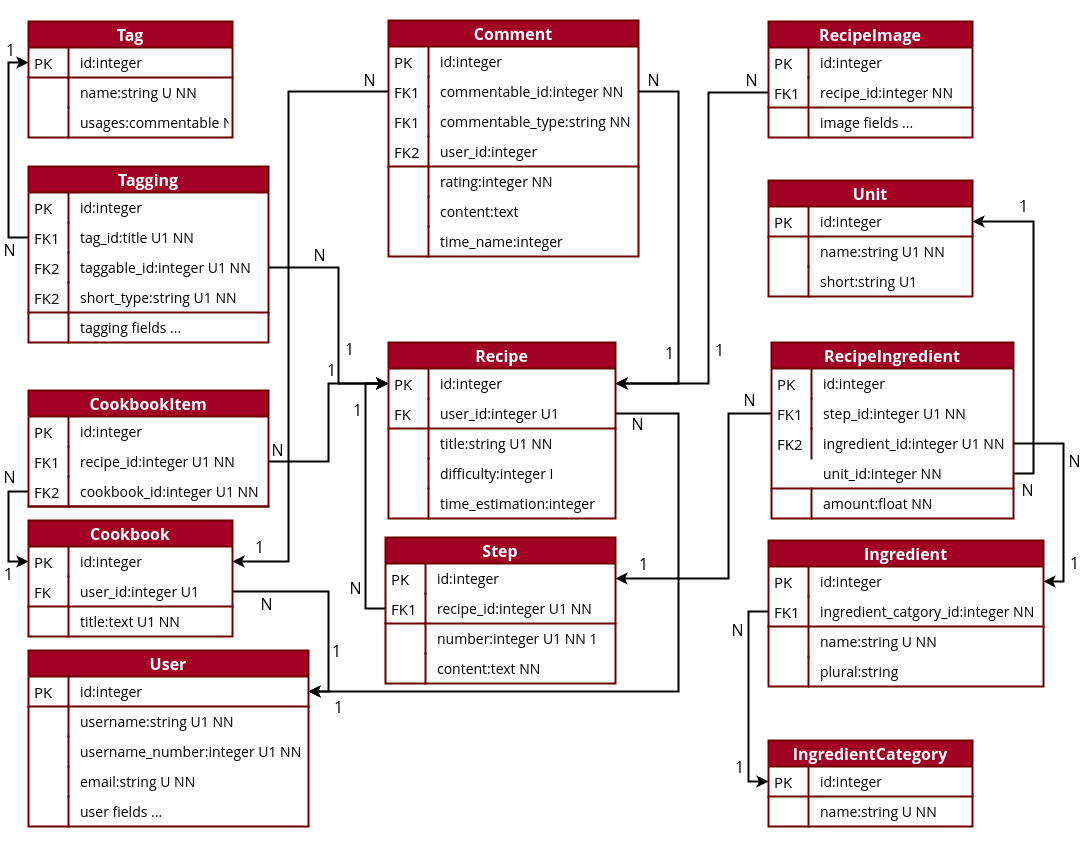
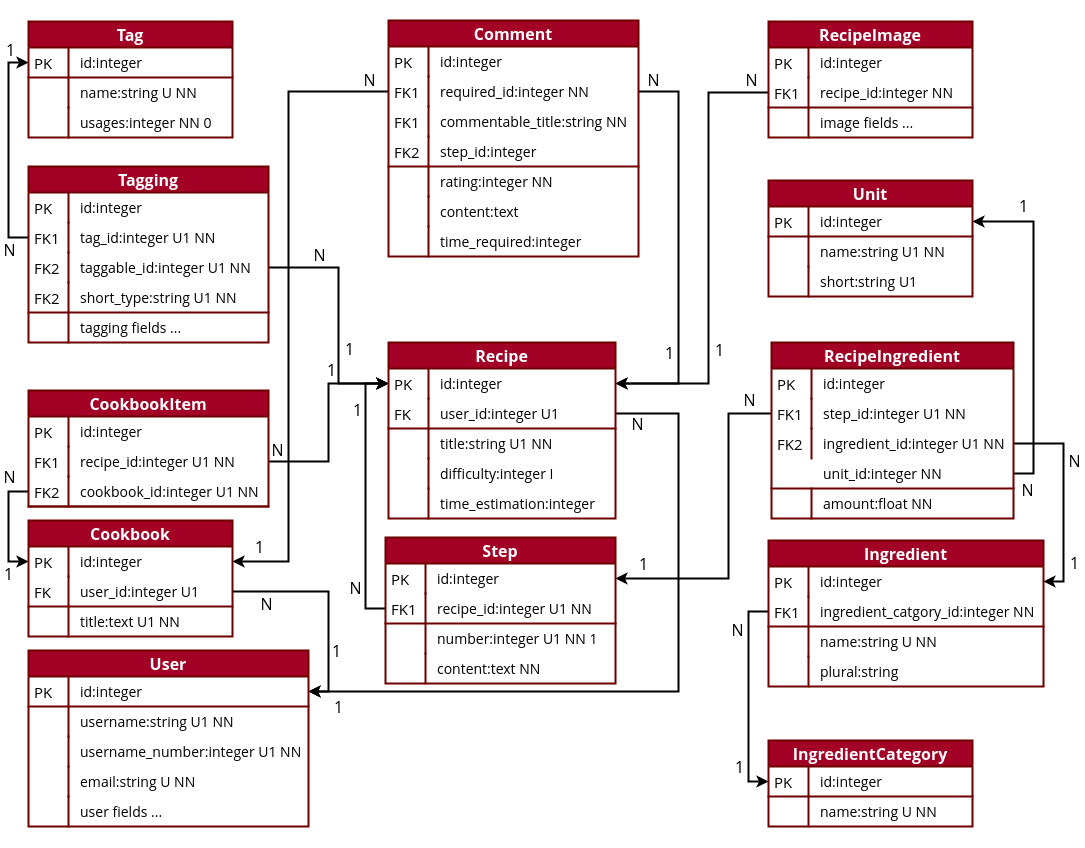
(529, 92) -> (517, 92)
(535, 122) -> (535, 122)
(163, 123) -> (147, 123)
(493, 152) -> (493, 152)
(140, 238) -> (149, 238)
(501, 242) -> (515, 242)
